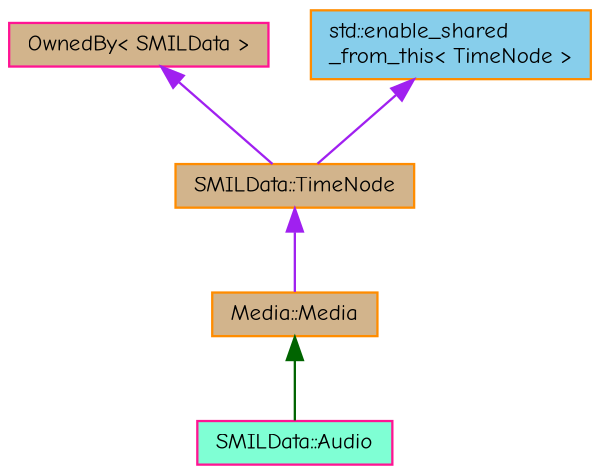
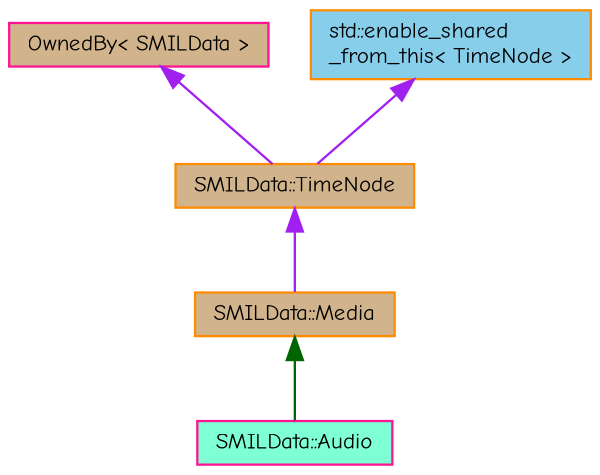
(295, 314) -> (295, 314)
